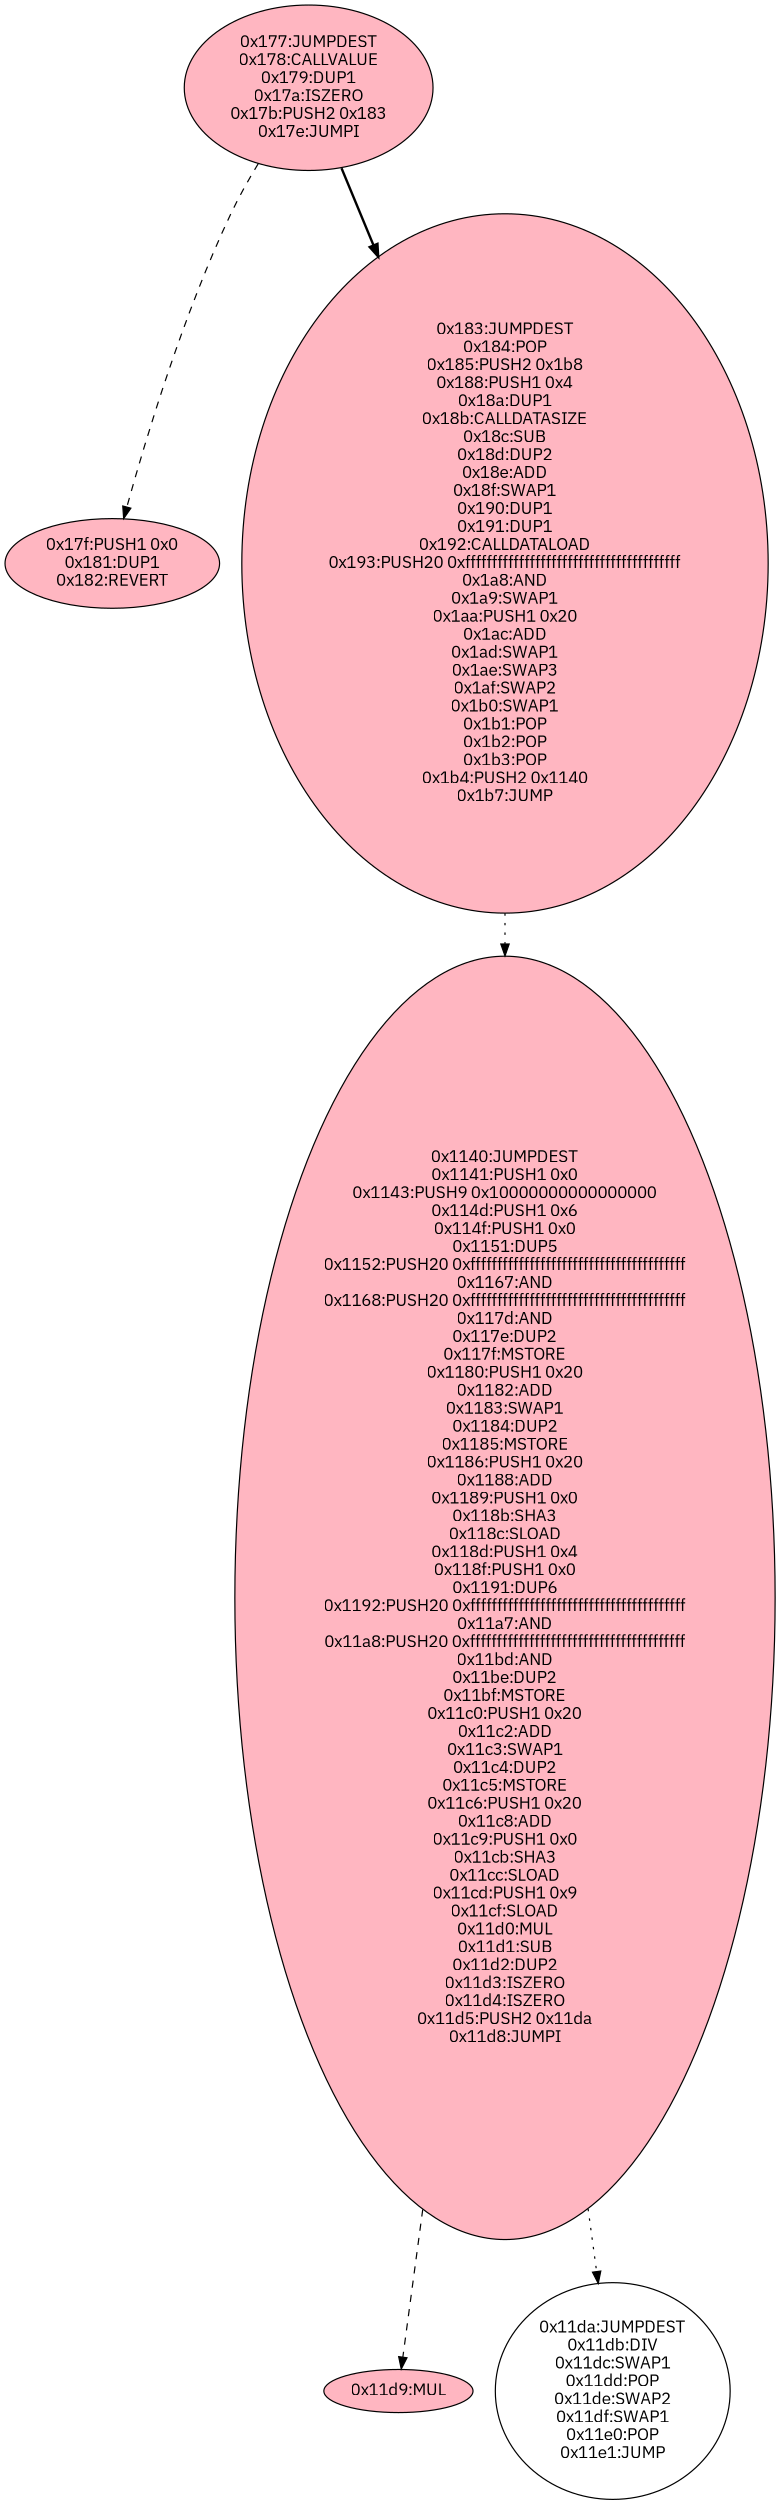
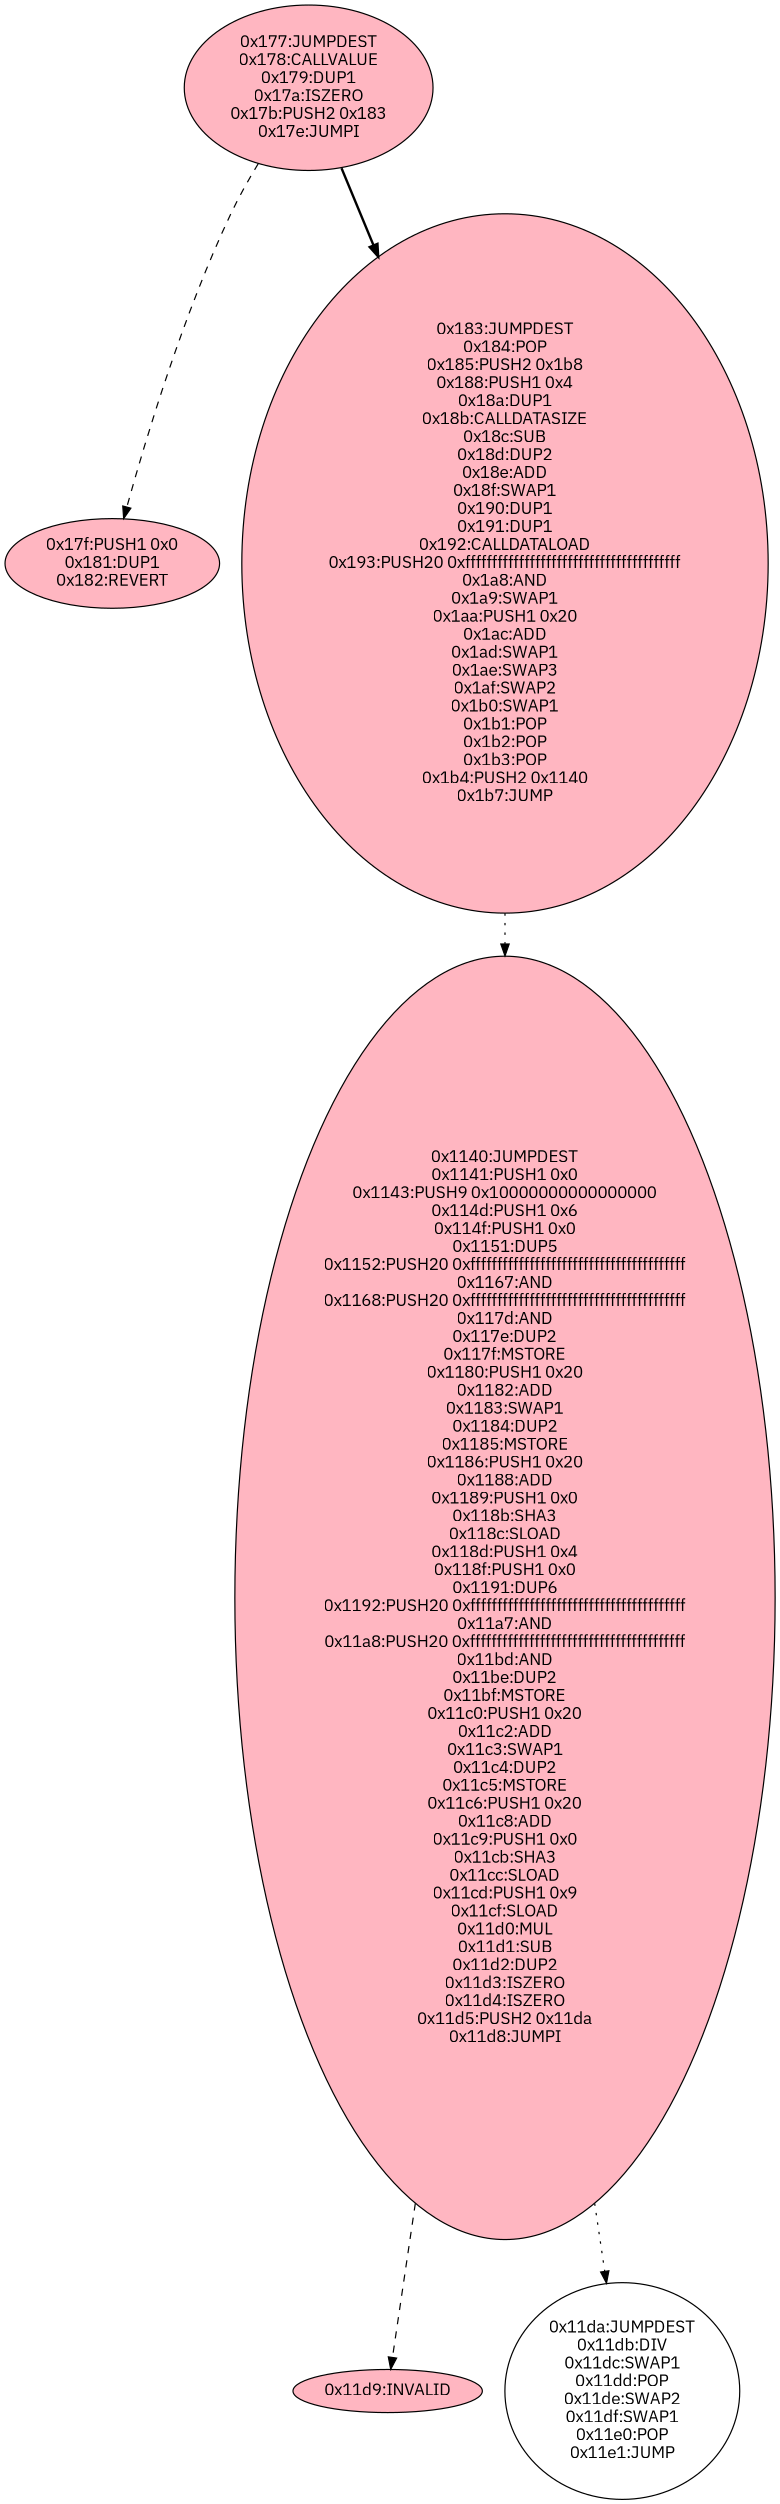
(398, 2391) -> (388, 2391)
